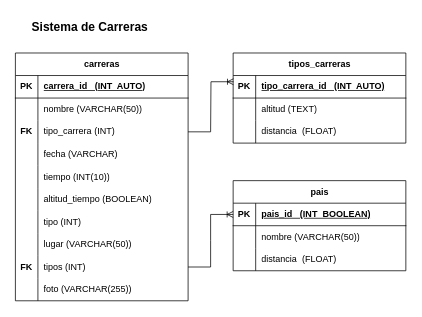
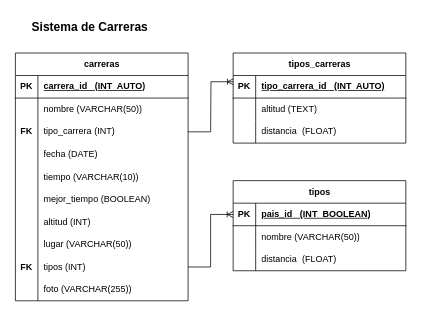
(81, 154) -> (73, 154)
(82, 177) -> (92, 177)
(320, 192) -> (320, 192)
(100, 199) -> (97, 199)
(67, 222) -> (73, 222)
